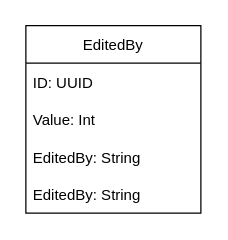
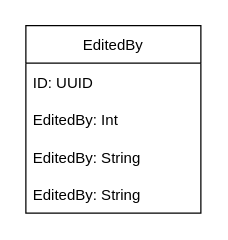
(69, 120) -> (81, 120)
